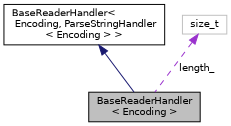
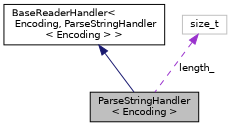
(144, 107) -> (144, 107)
